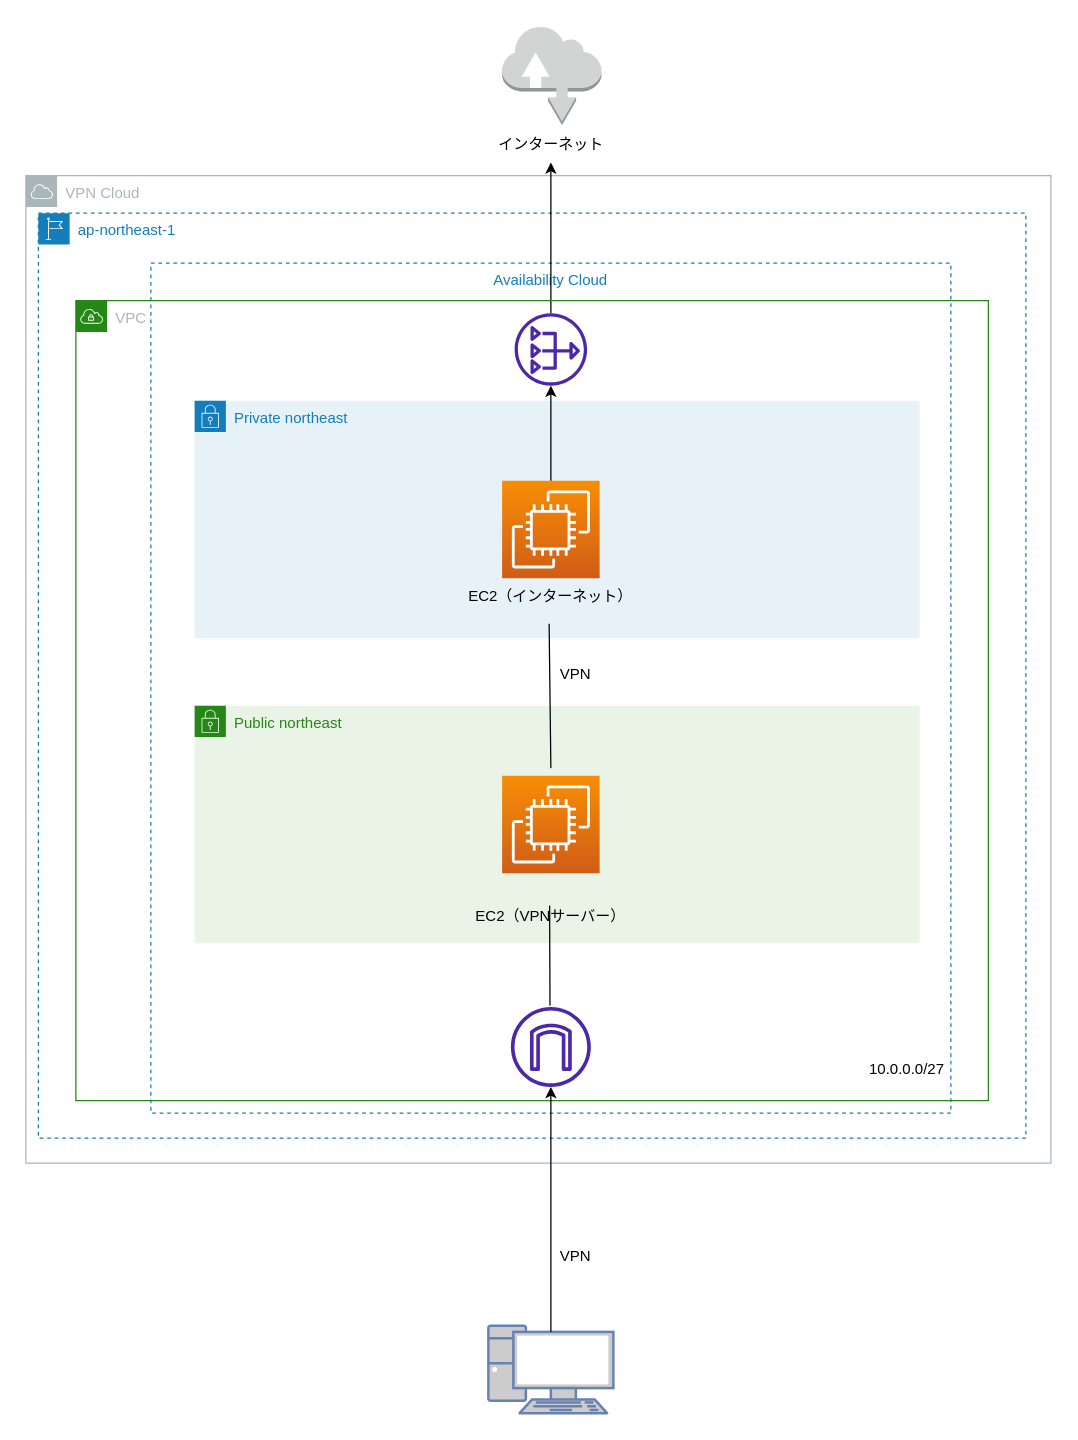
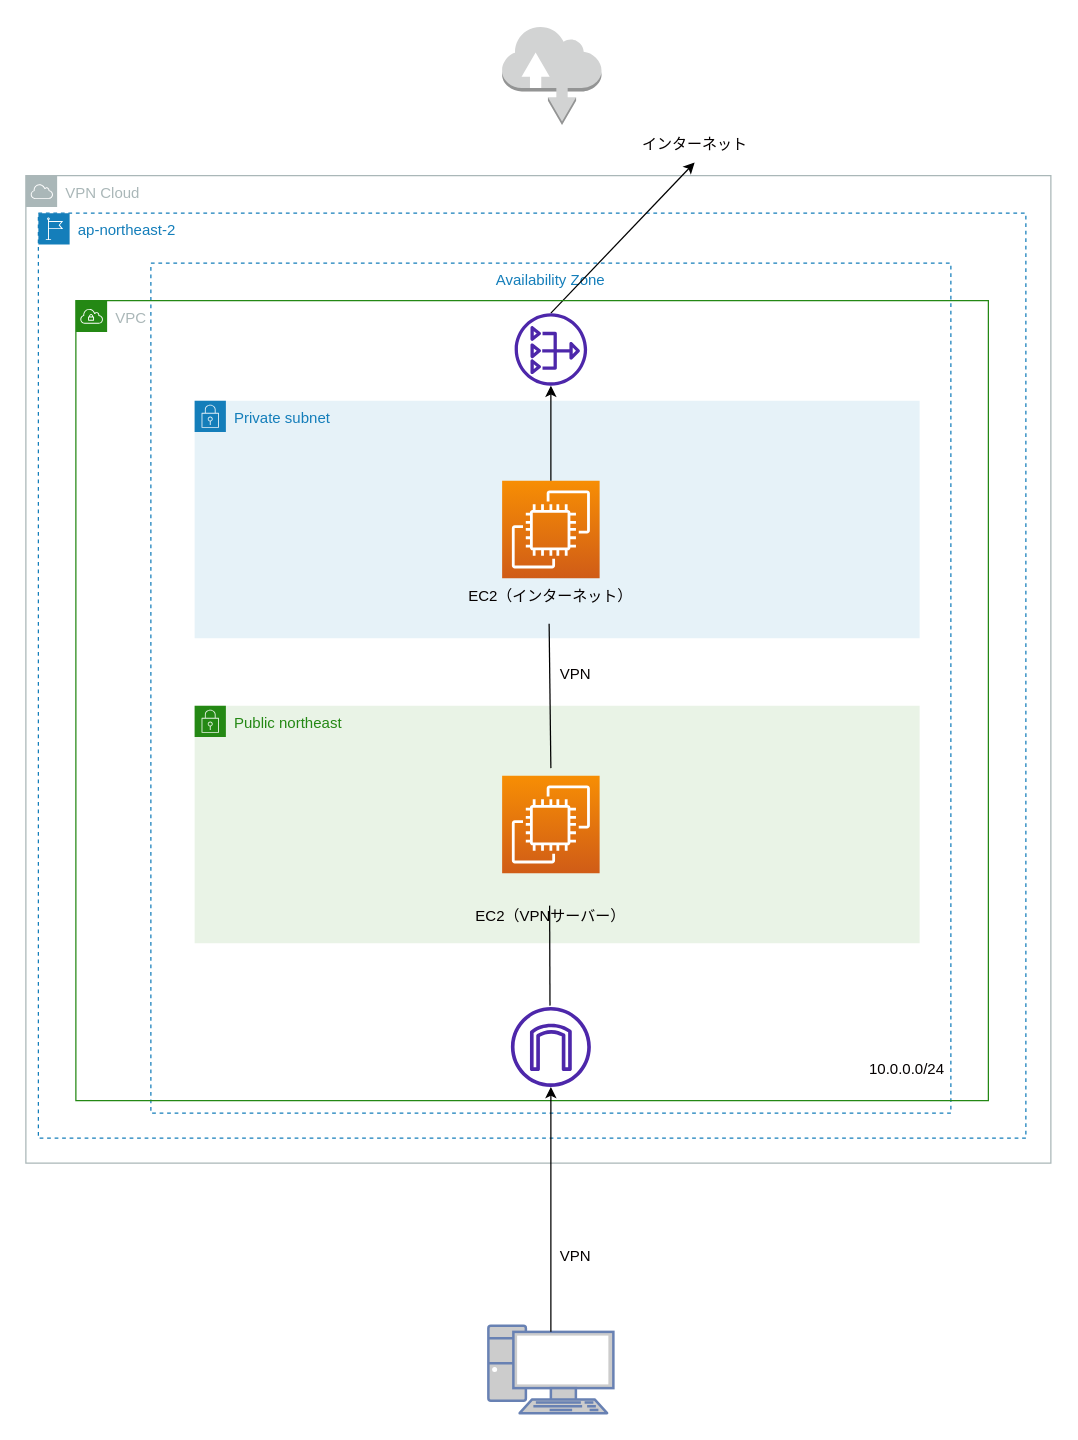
(551, 144) -> (694, 144)
(137, 231) -> (137, 231)
(550, 280) -> (550, 280)
(302, 418) -> (289, 418)
(907, 1069) -> (907, 1069)
